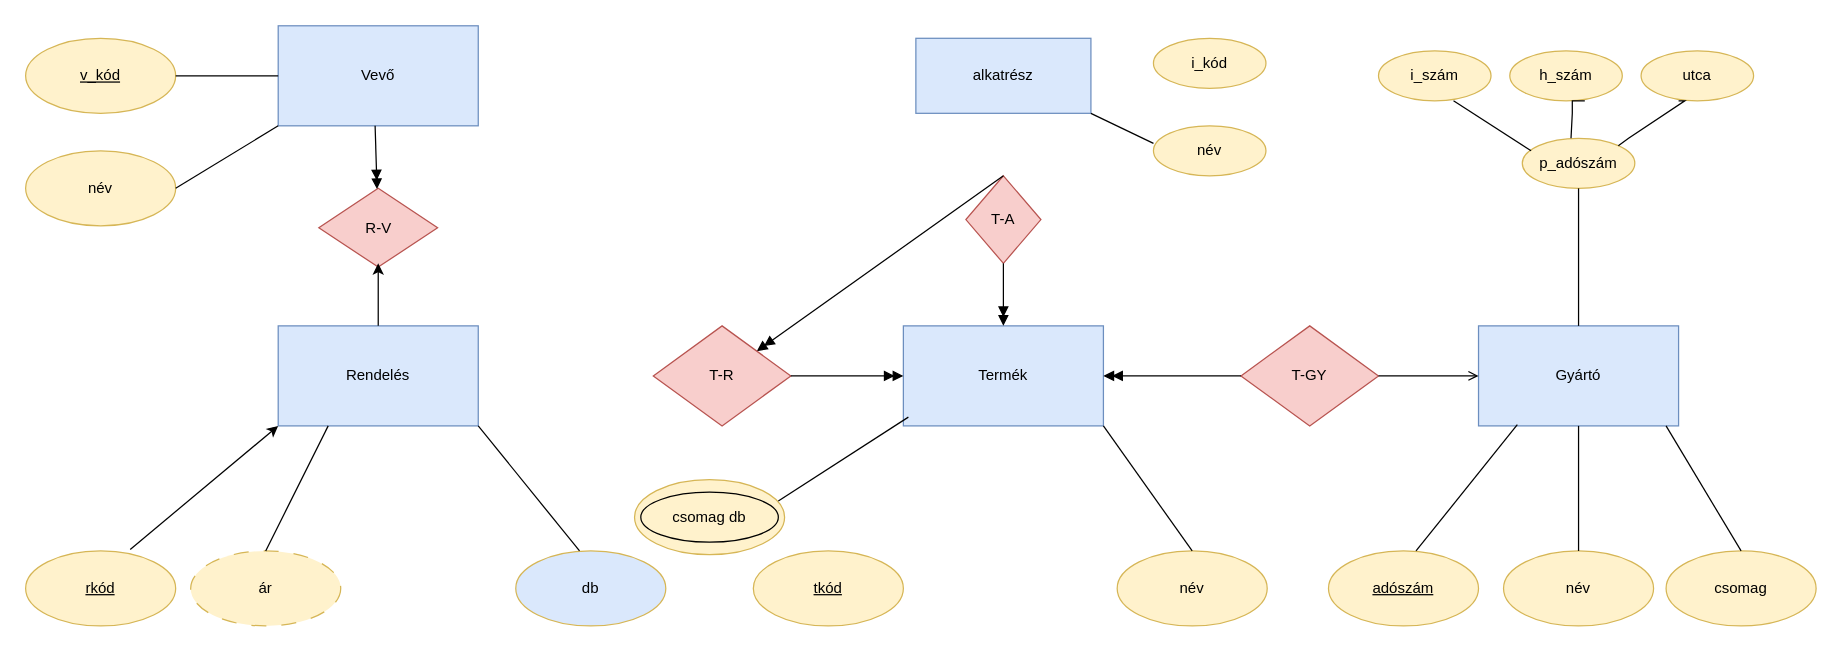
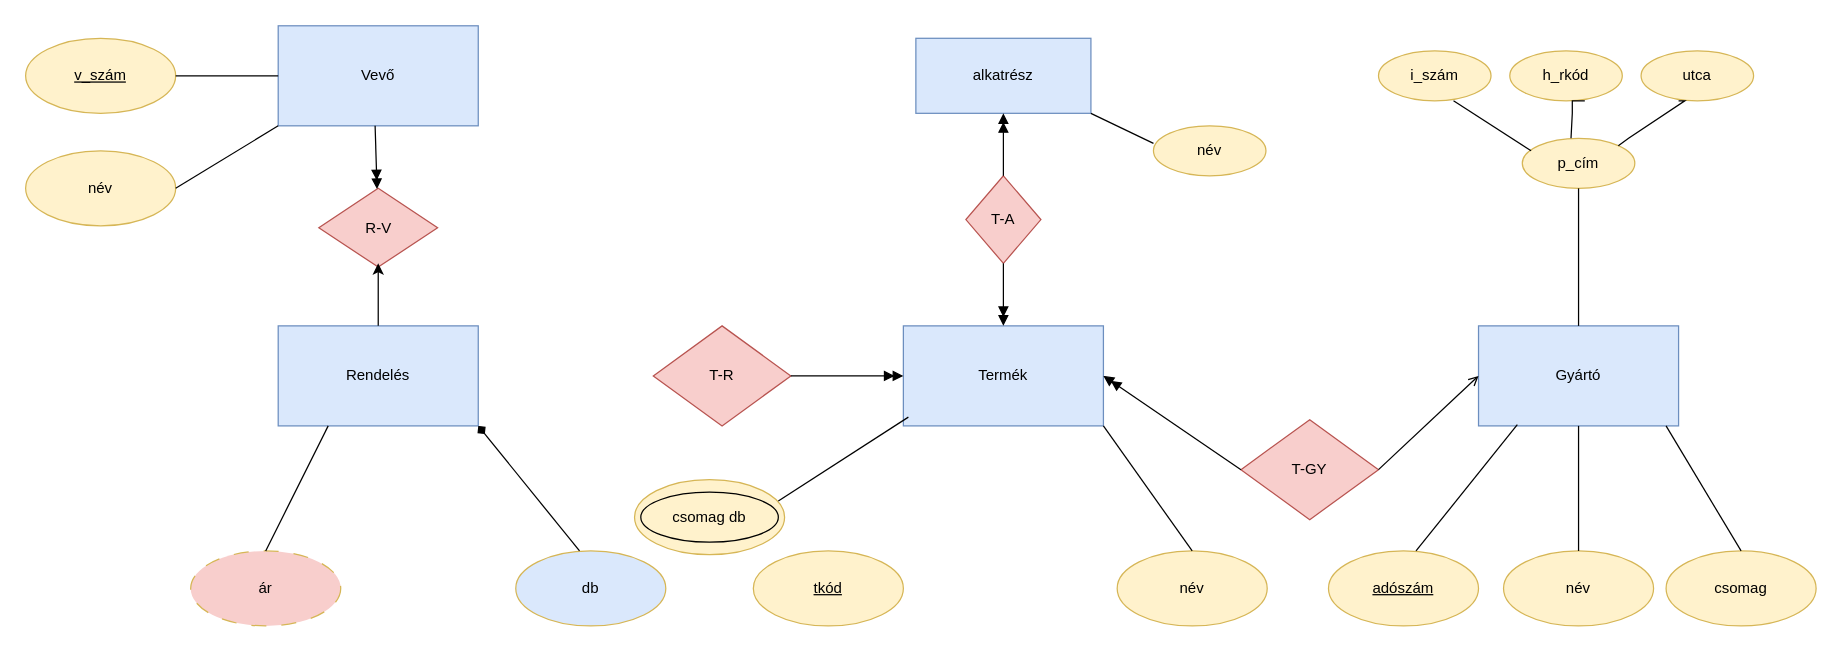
(1209, 63) -> none
(101, 76) -> (101, 76)
(1566, 76) -> (1566, 76)
(1578, 163) -> (1578, 163)
(888, 257) -> (1003, 154)
(1309, 376) -> (1309, 469)
(482, 430) -> (485, 434)
(201, 490) -> none
(101, 588) -> none
(266, 588) -> (266, 588)
